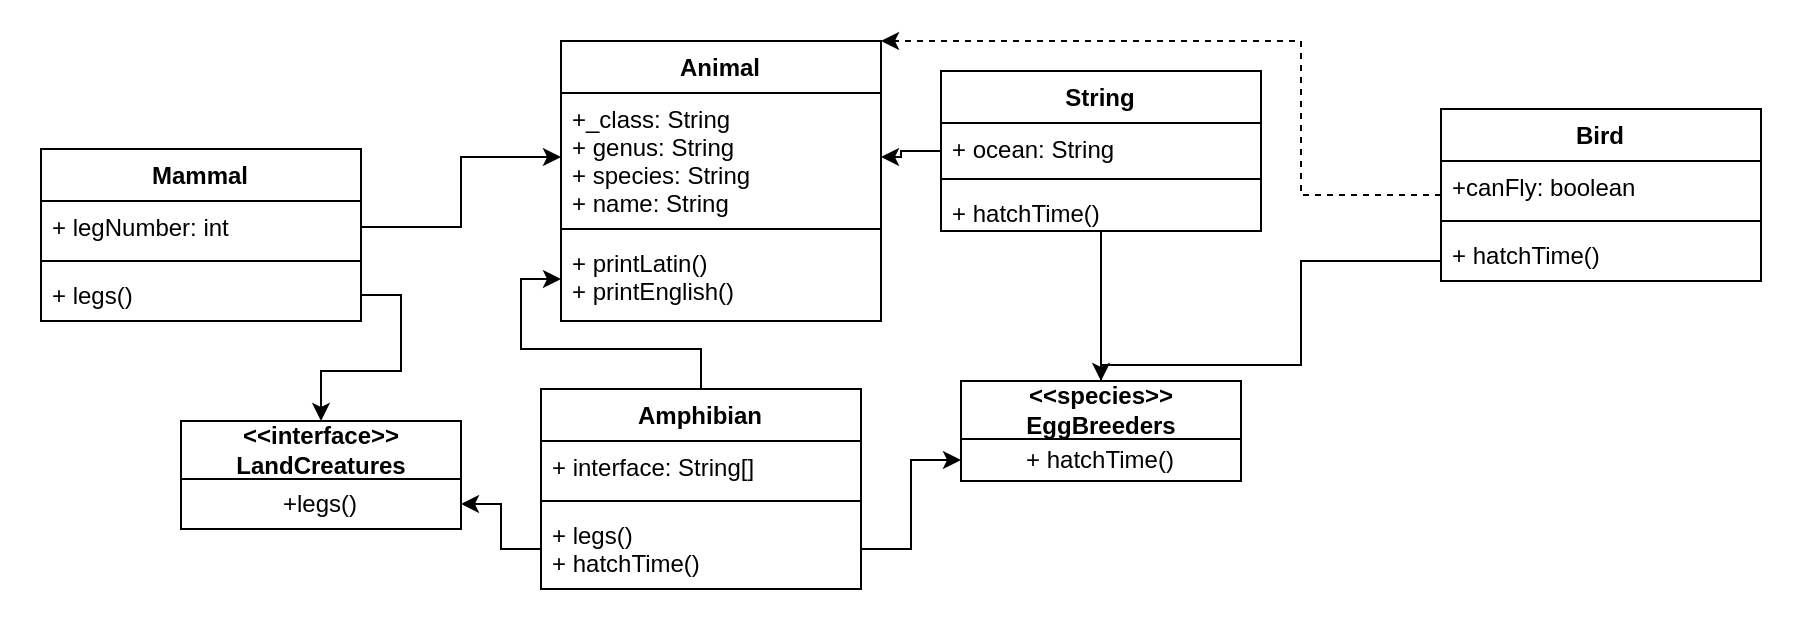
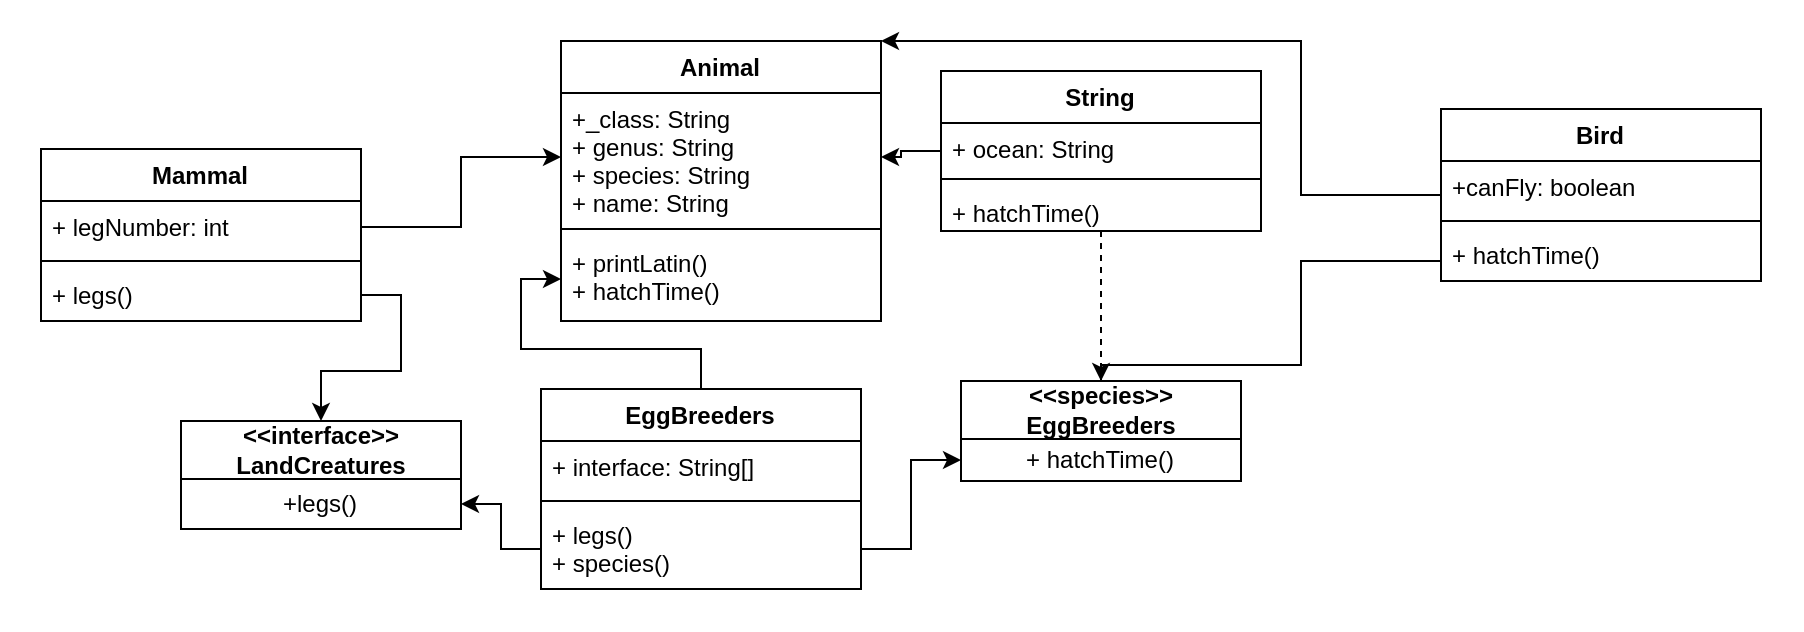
(1245, 41) -> (1245, 41)
(657, 264) -> (657, 264)
(1101, 298) -> (1101, 298)
(700, 416) -> (700, 416)
(600, 536) -> (600, 536)
